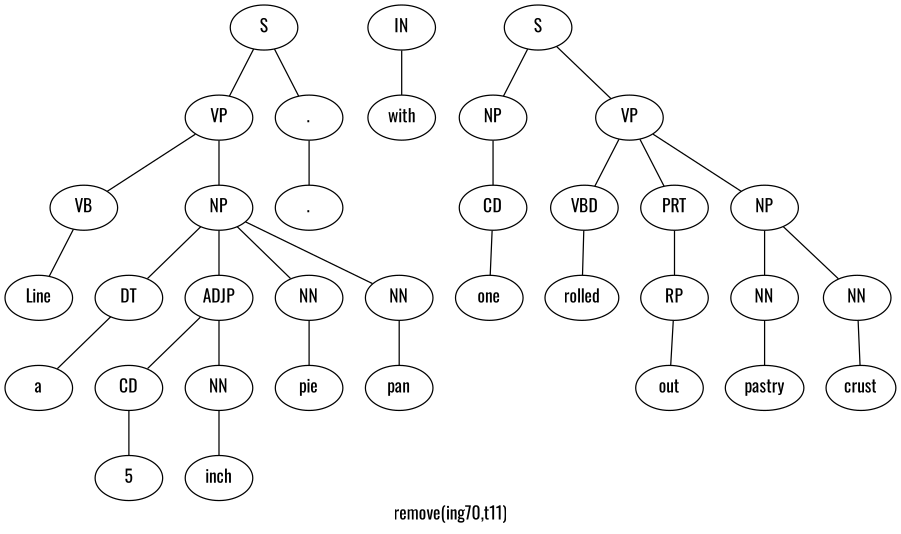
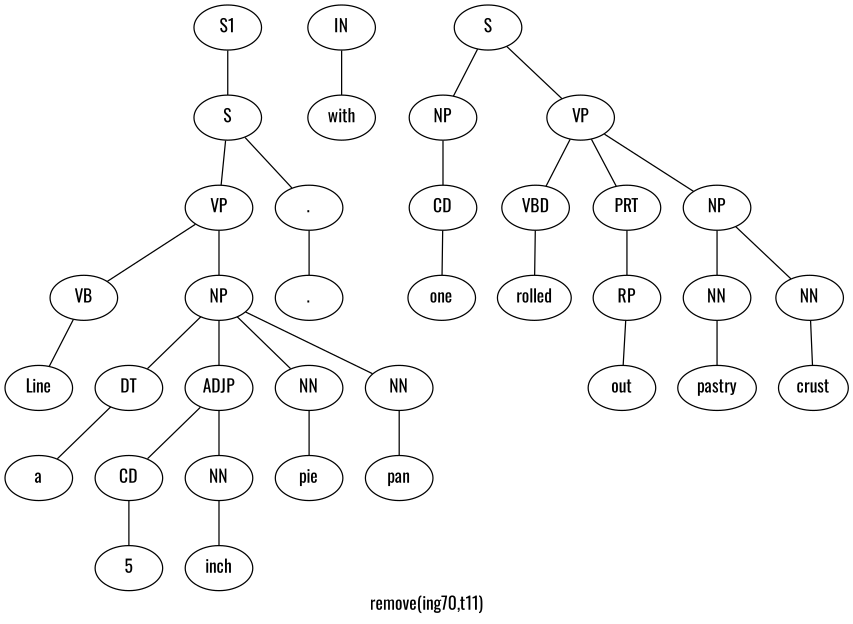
none -> (228, 28)
